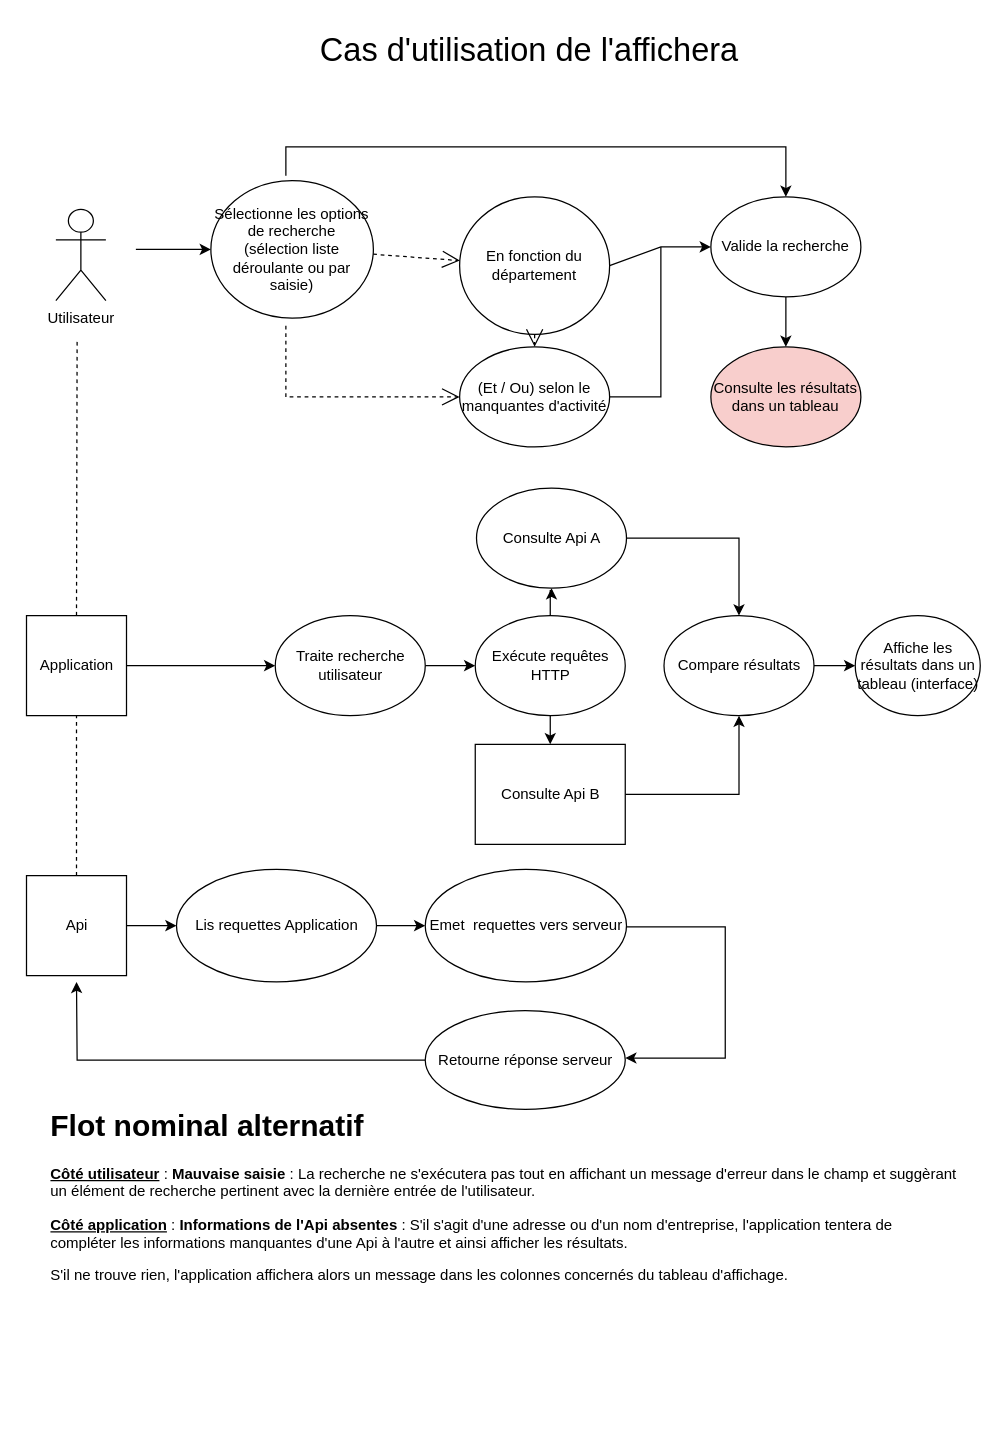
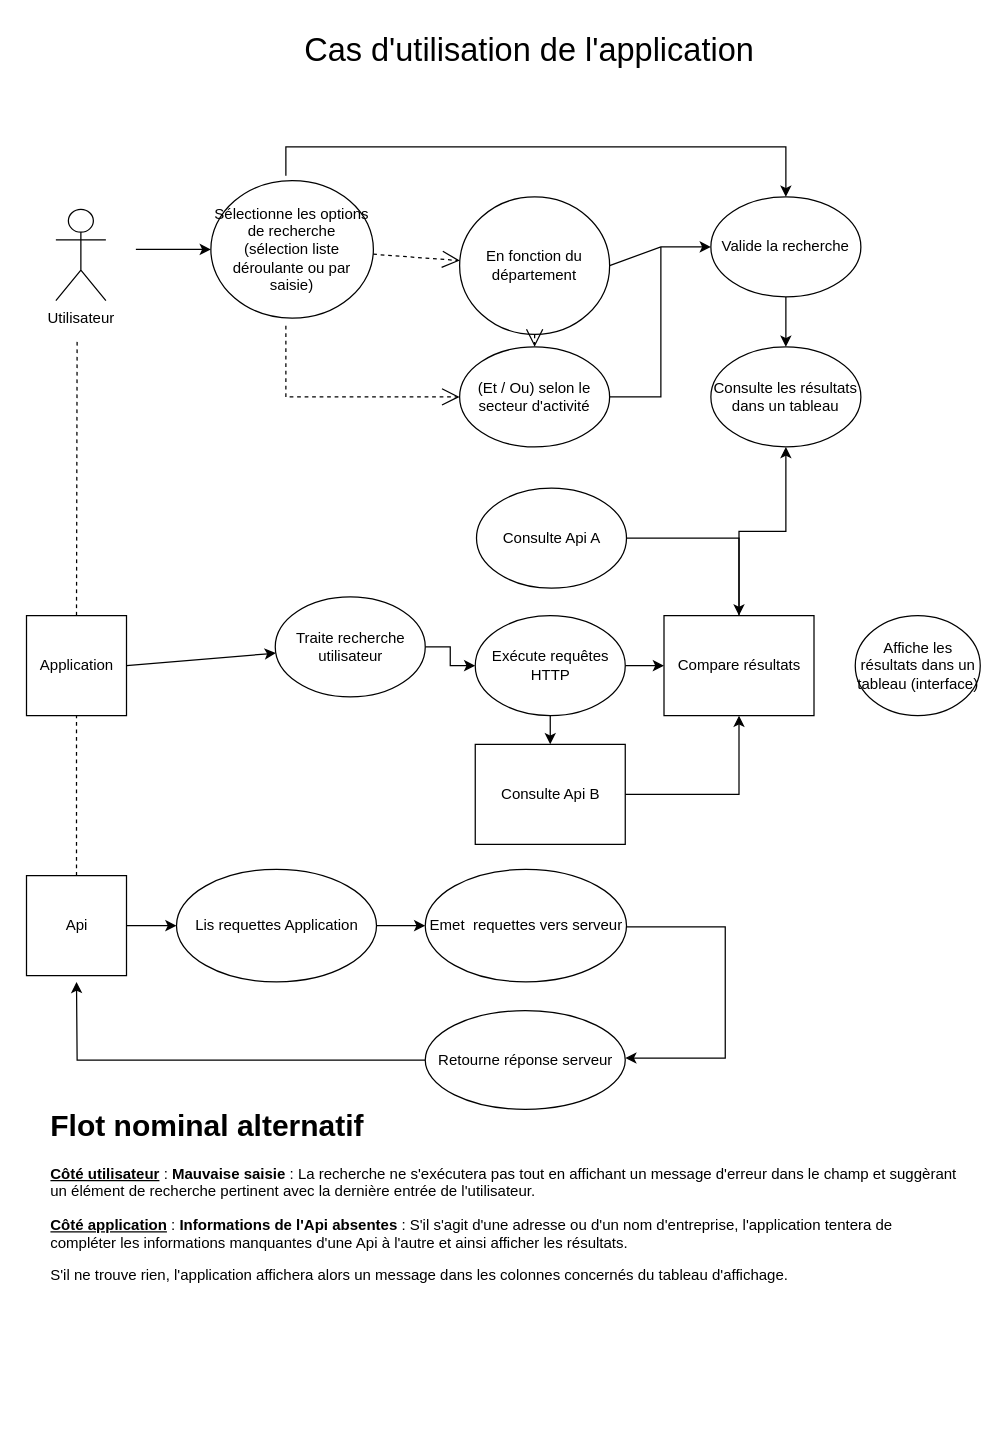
(529, 51) -> (529, 51)
(534, 397) -> (534, 397)
(786, 397) -> (786, 397)
(550, 601) -> (649, 666)
(350, 666) -> (350, 647)
(739, 666) -> (739, 666)
(839, 666) -> (786, 519)
